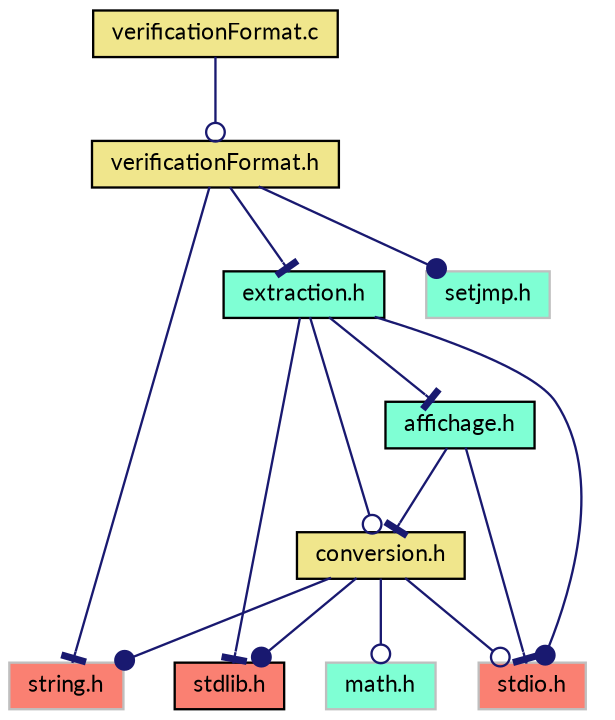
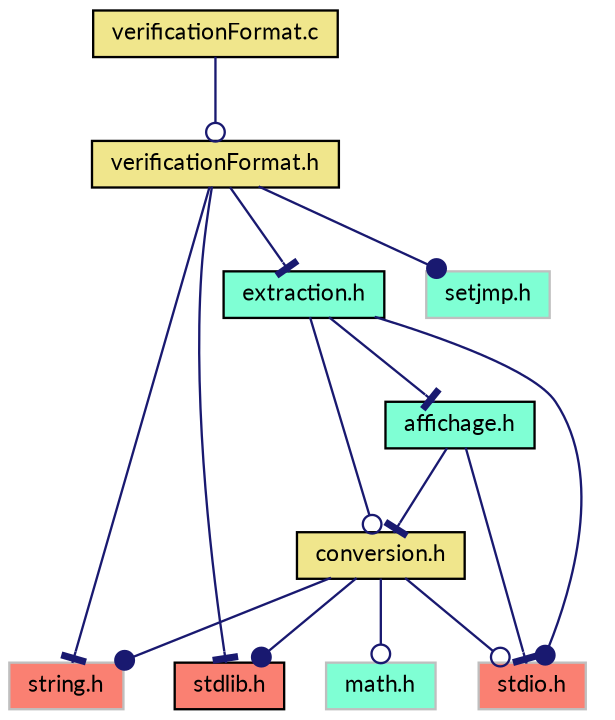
(268, 485) -> (201, 419)
